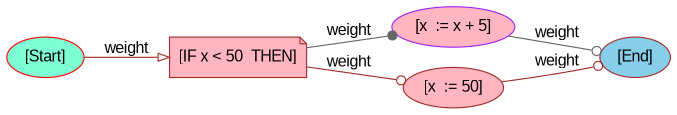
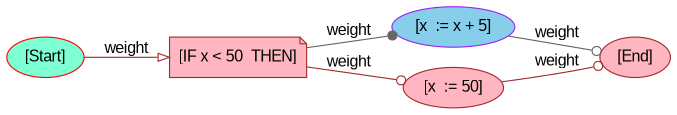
(453, 27) -> (453, 27)
(635, 57) -> (635, 57)
